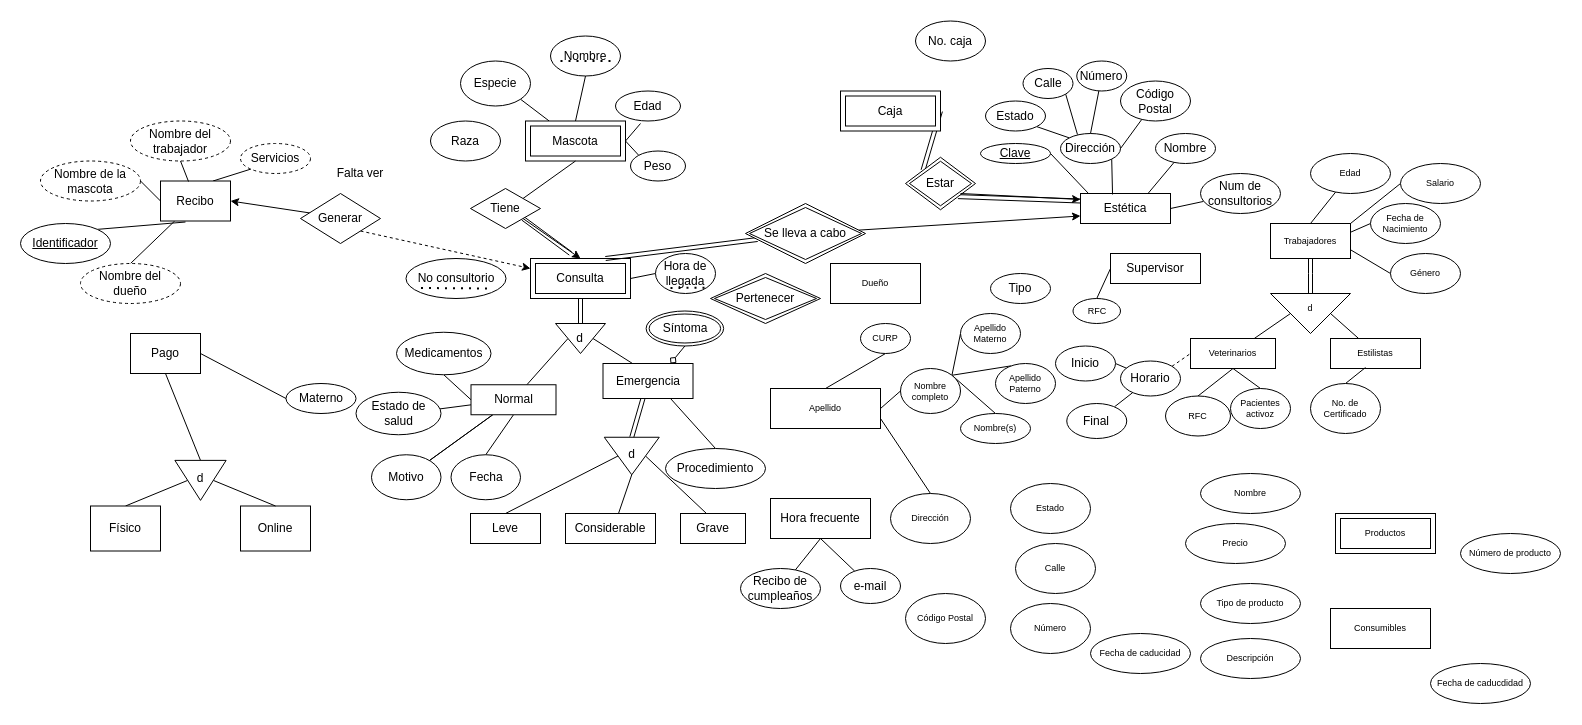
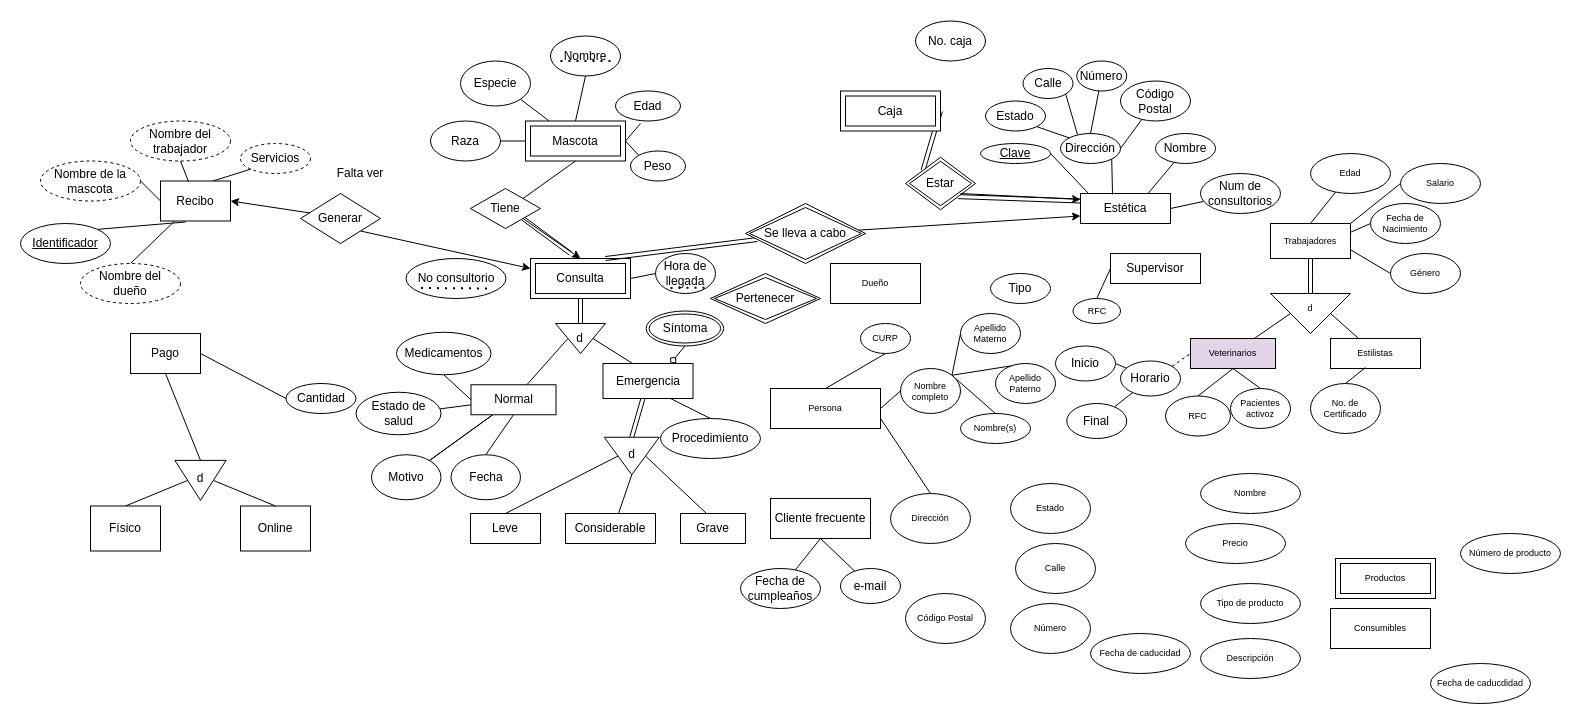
none -> (513, 141)
(443, 249) -> (443, 249)
(1233, 354) -> (1233, 354)
(322, 399) -> (322, 399)
(826, 409) -> (826, 409)
(716, 469) -> (711, 439)
(821, 519) -> (821, 519)
(1386, 534) -> (1386, 579)
(781, 589) -> (781, 589)
